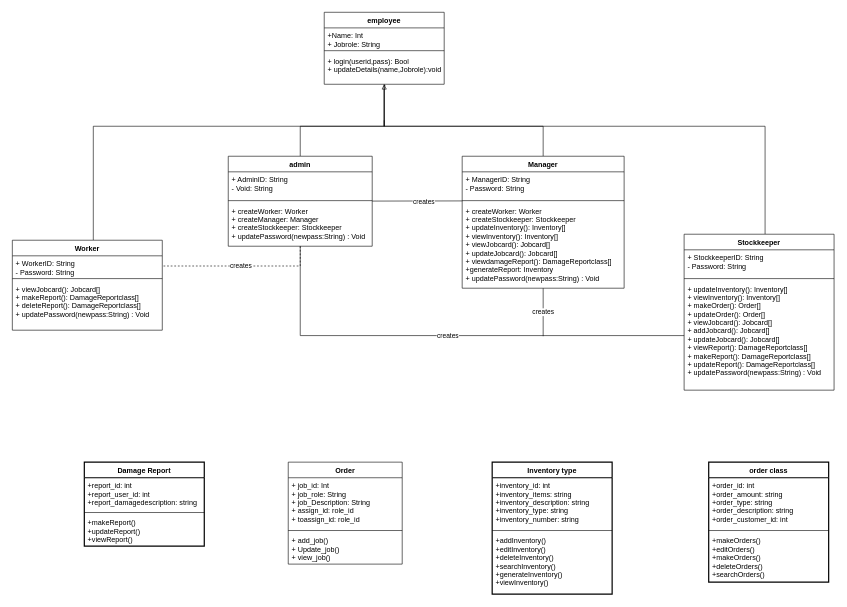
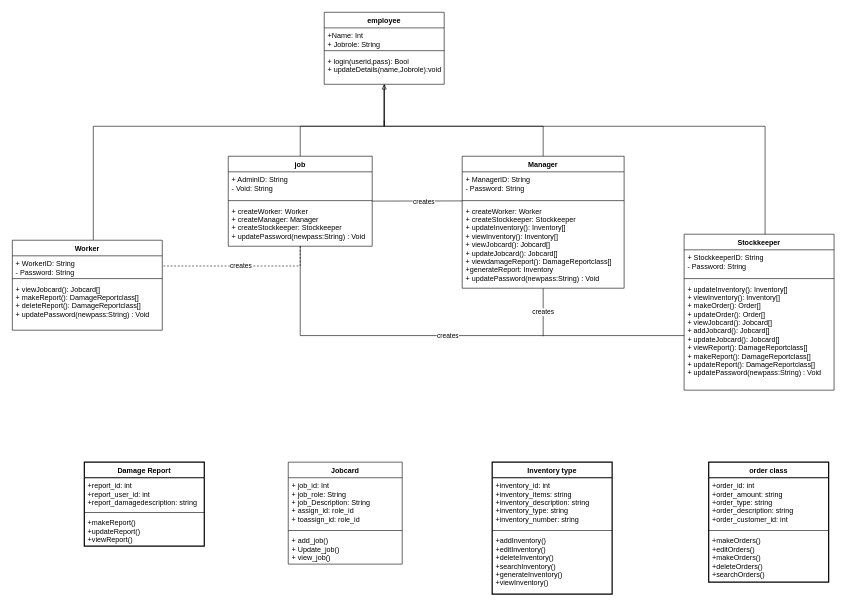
(300, 164) -> (300, 164)
(345, 470) -> (345, 470)
